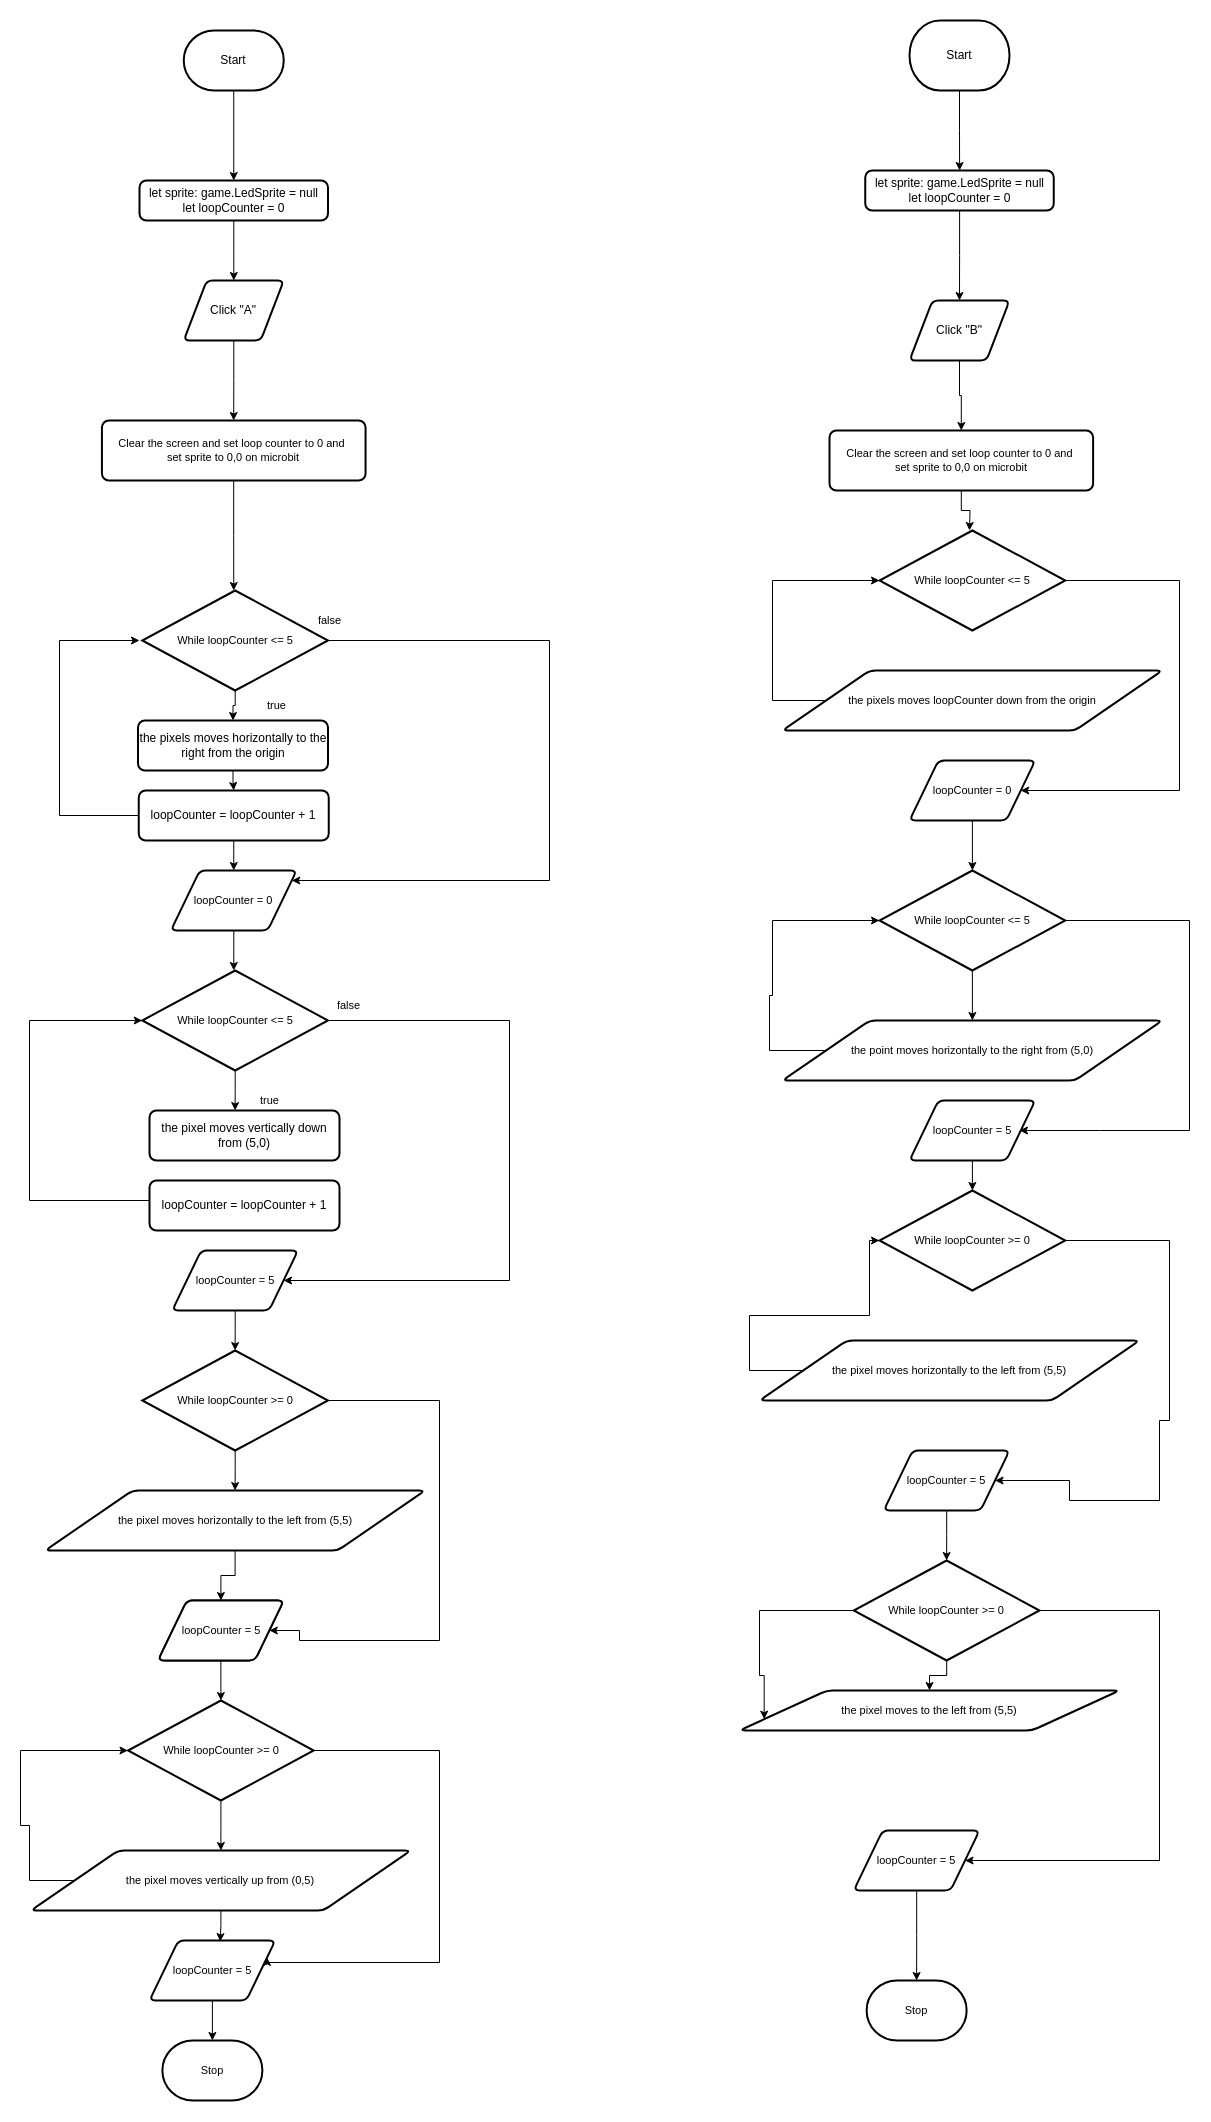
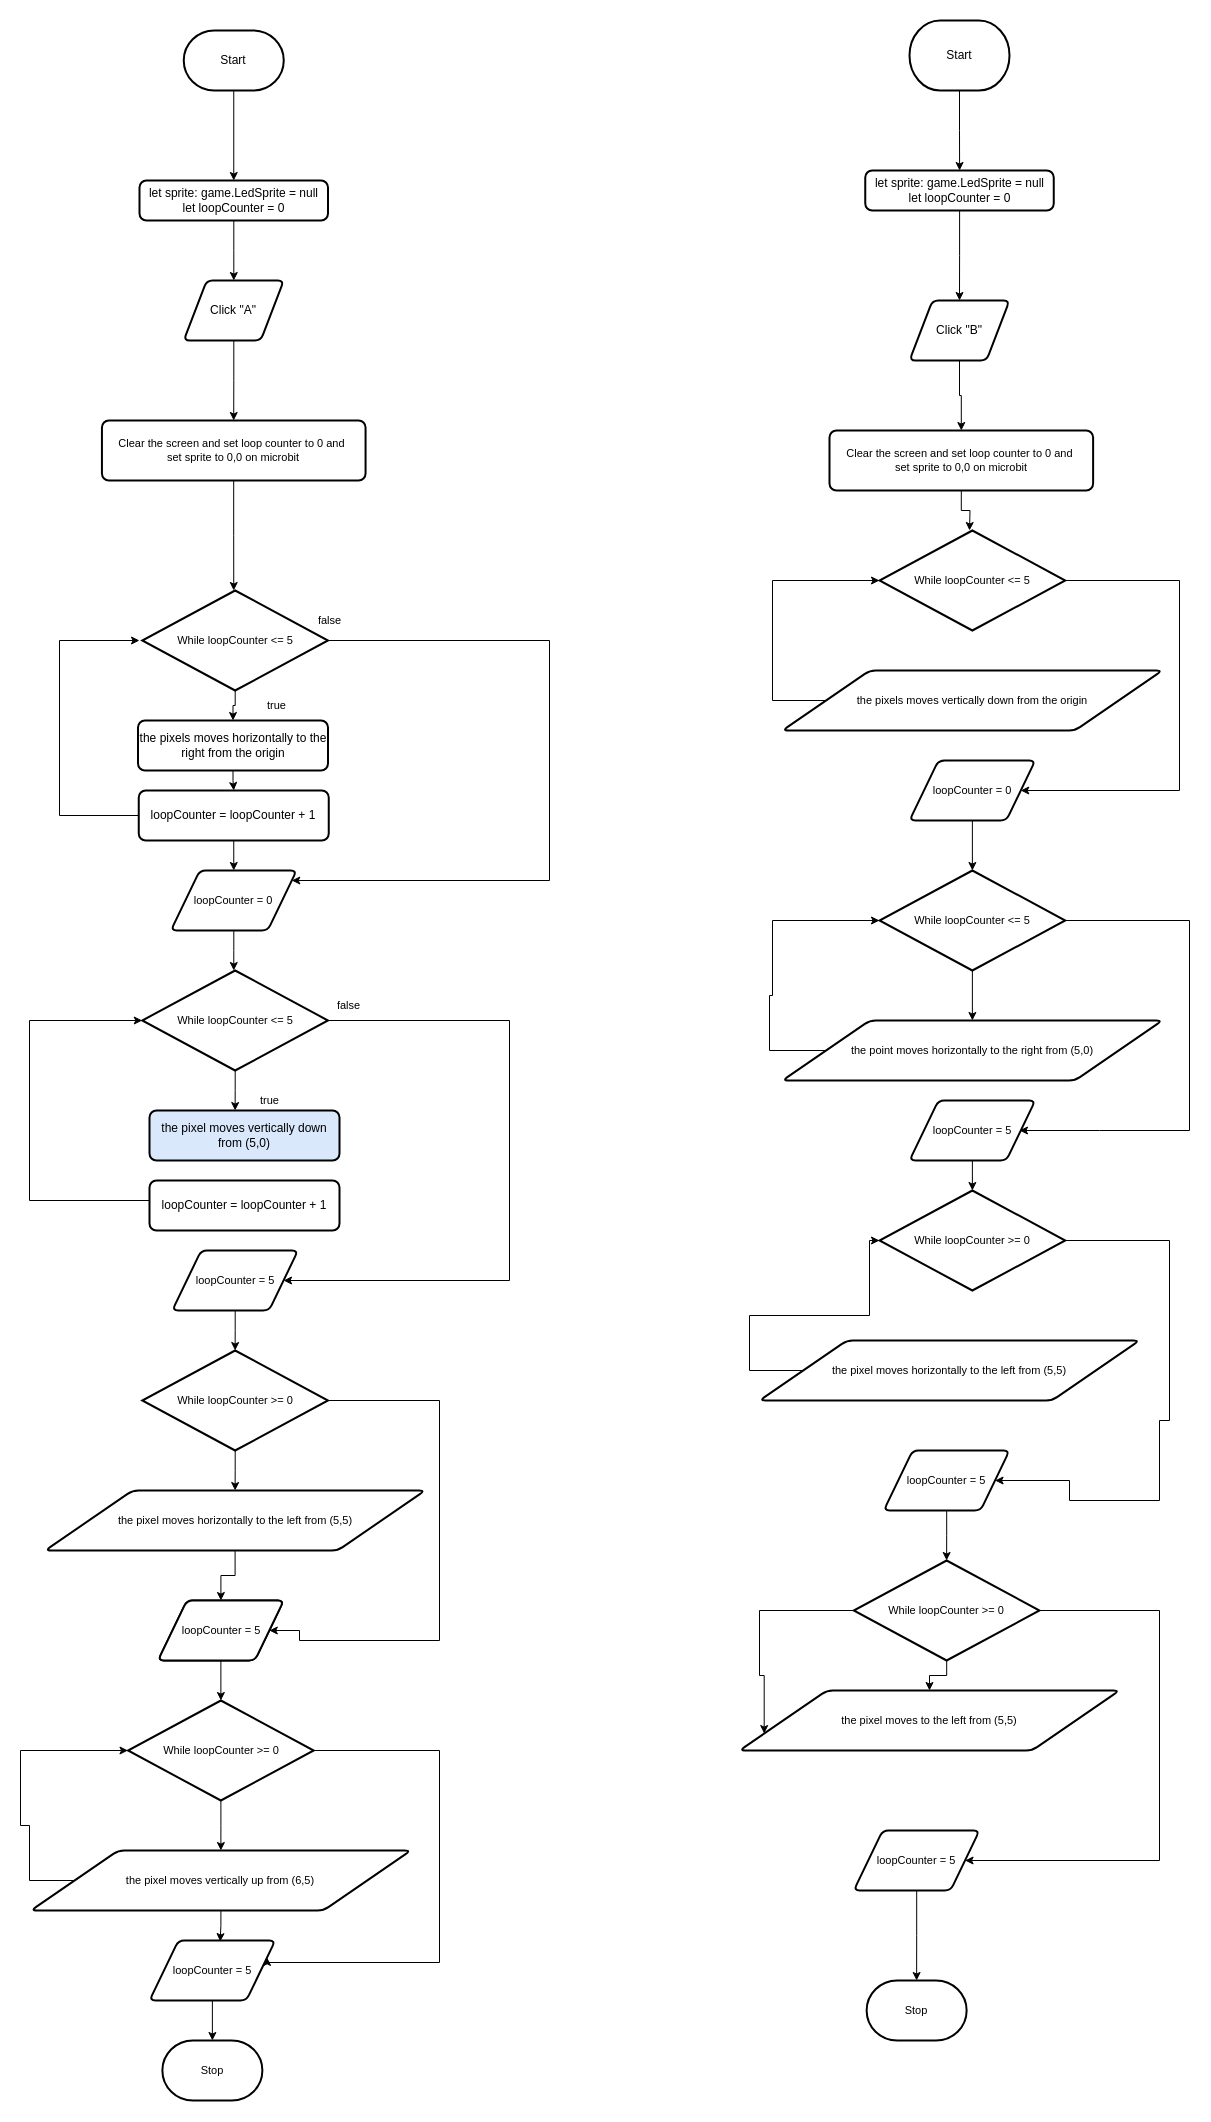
(973, 701) -> (973, 701)
(245, 1136) -> (245, 1136)
(930, 1711) -> (930, 1721)
(221, 1881) -> (221, 1881)
